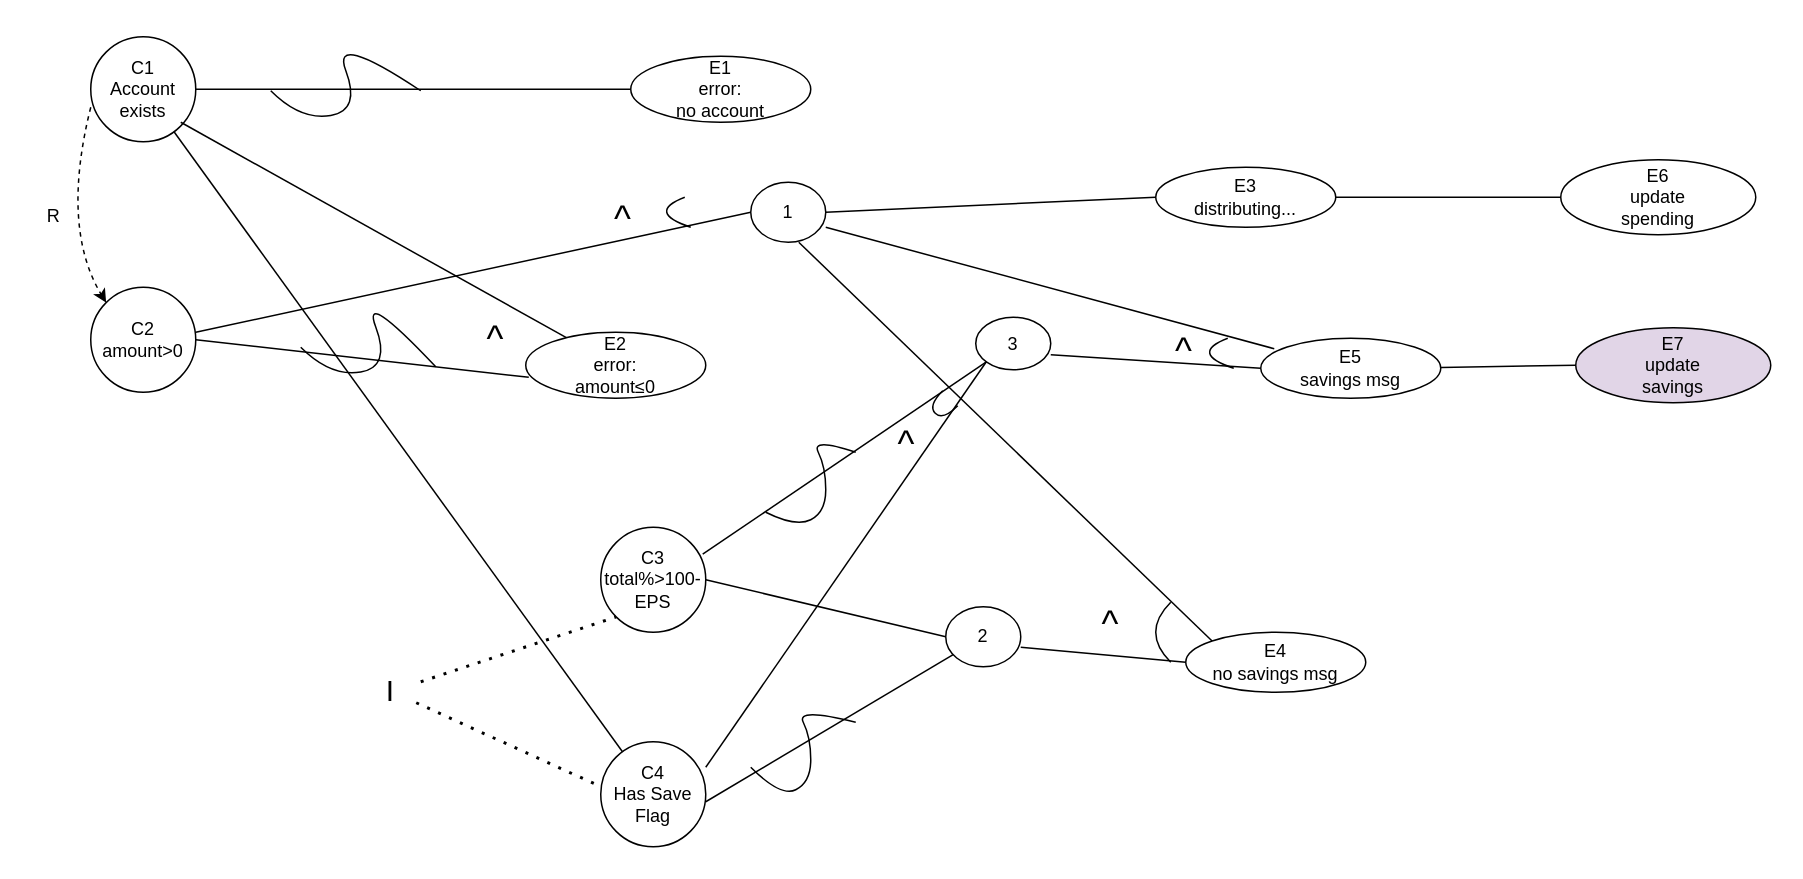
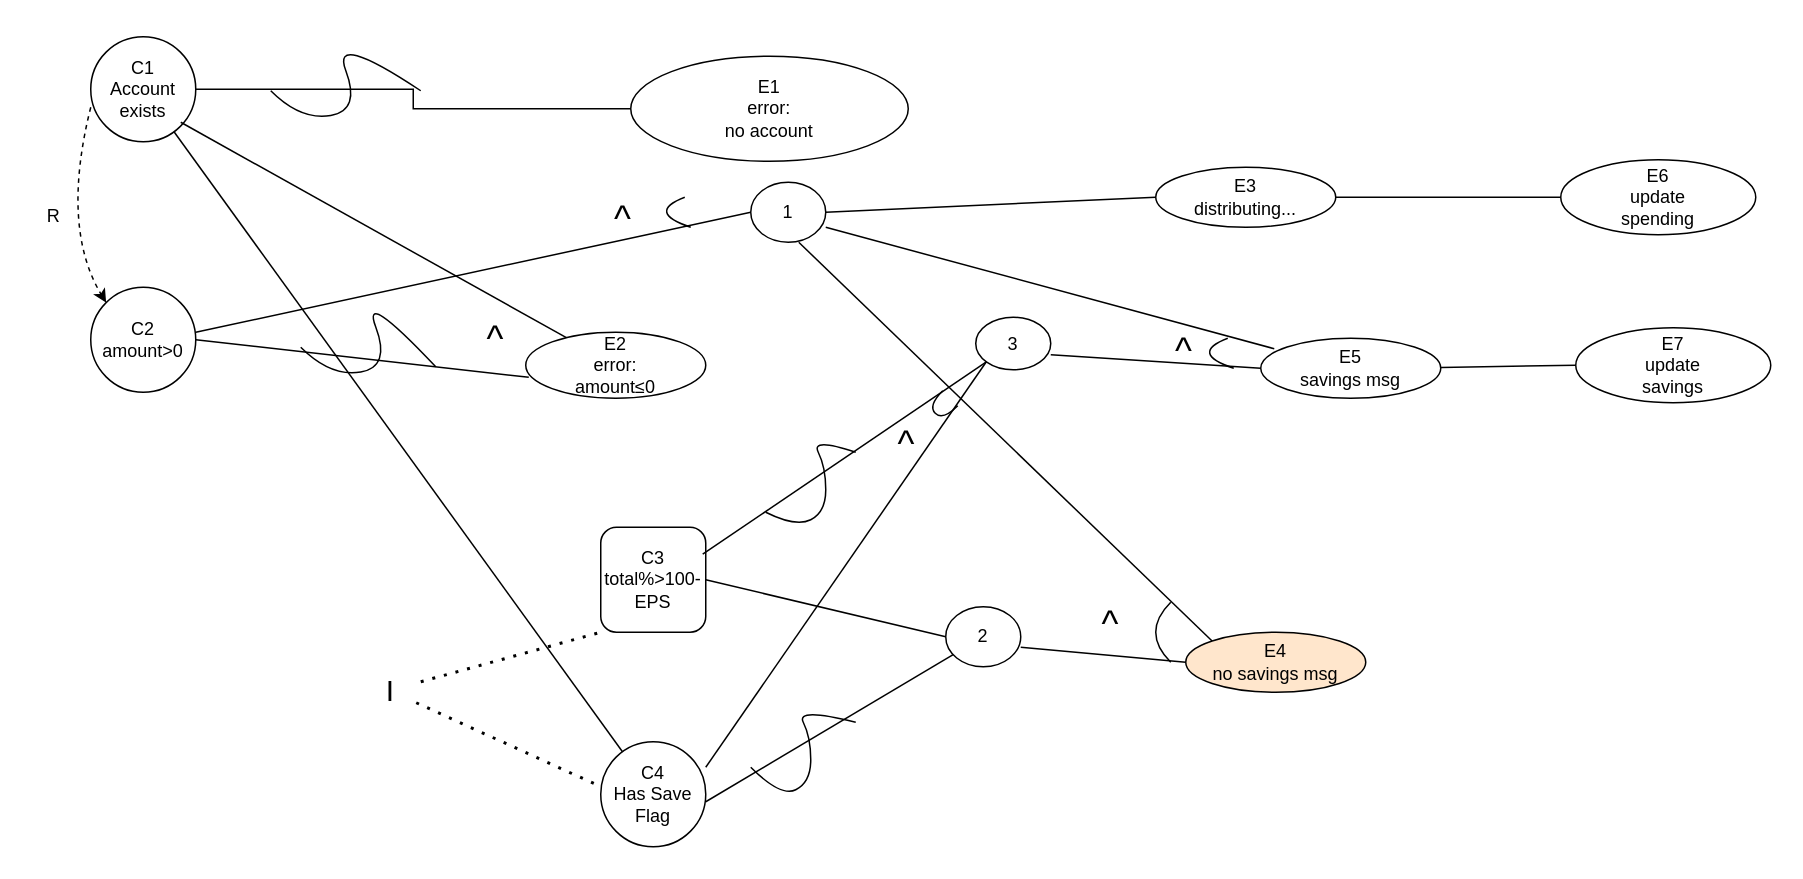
(721, 89) -> (770, 109)
(1673, 365) -> (1673, 365)
(653, 580) -> (653, 580)
(1276, 662) -> (1276, 662)
